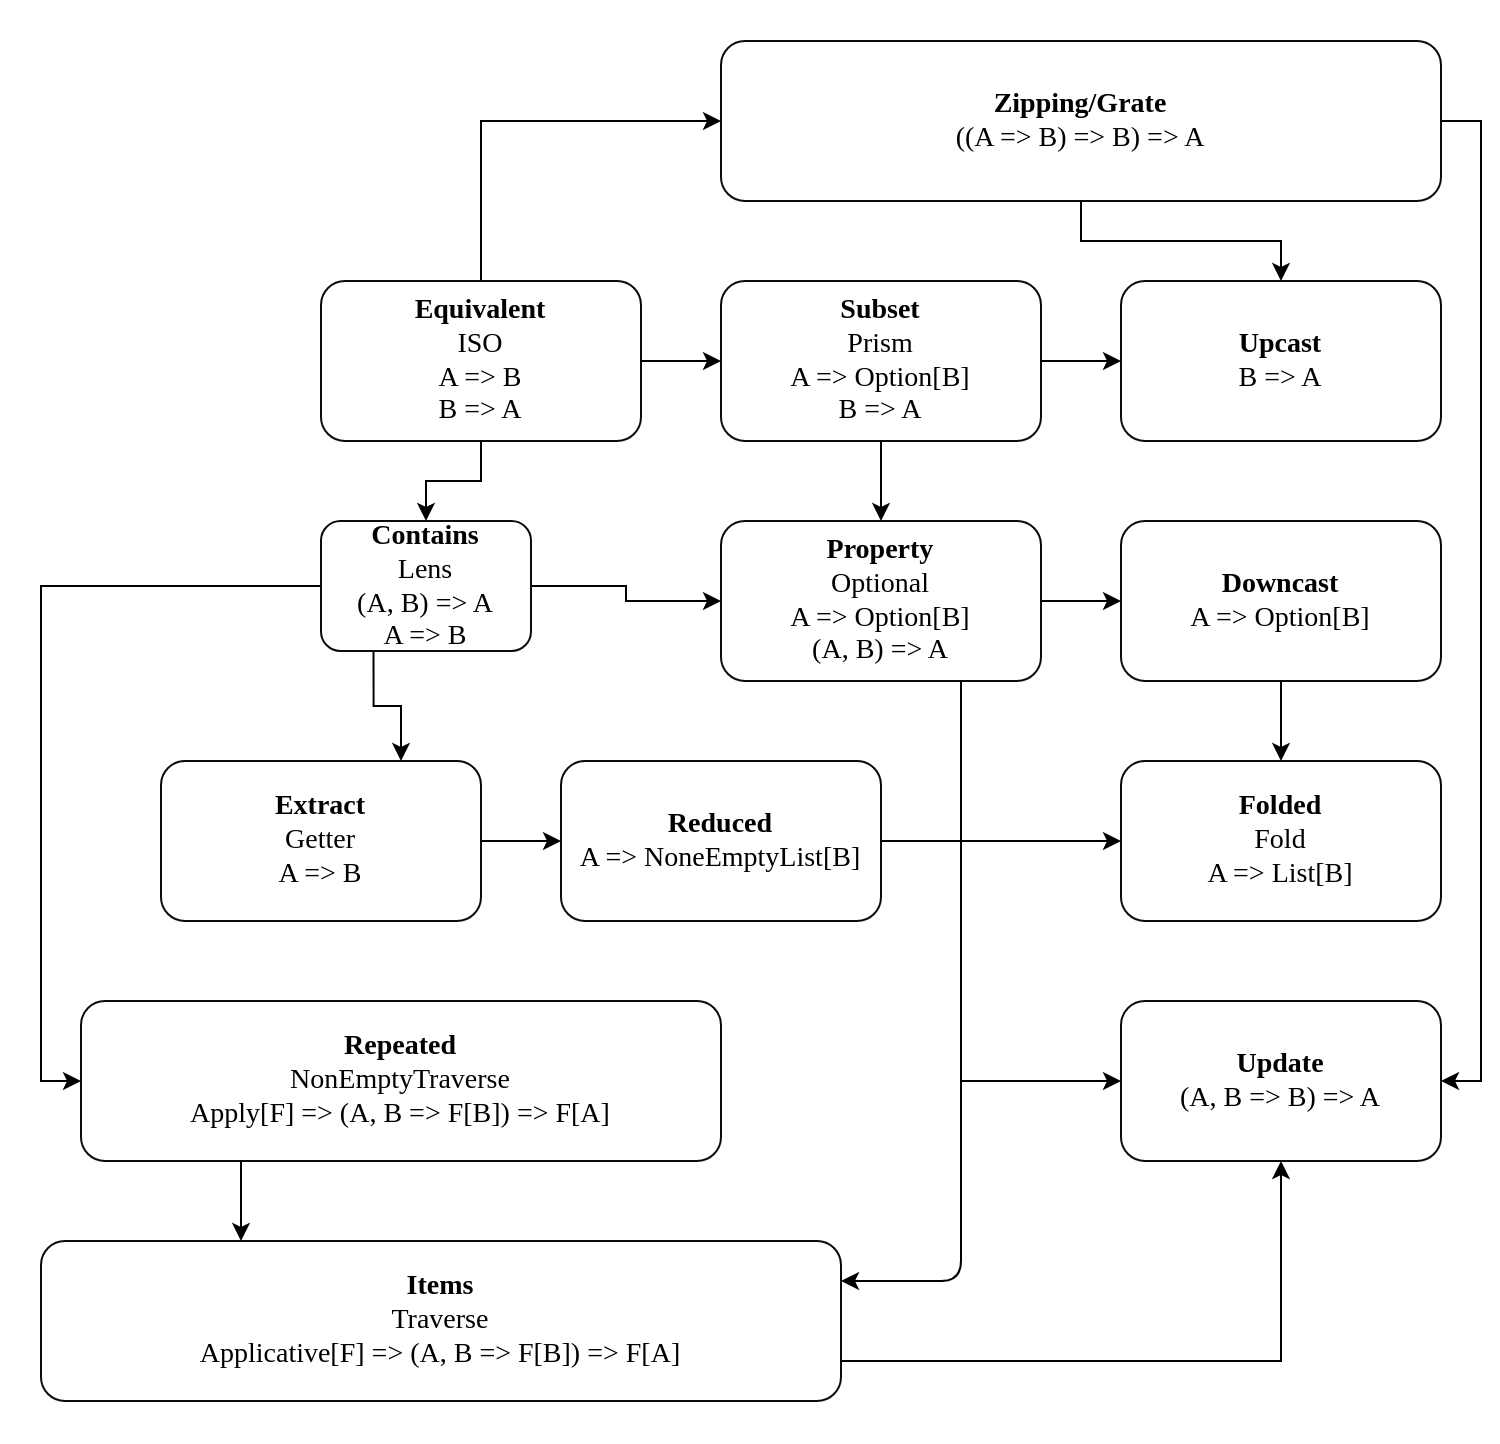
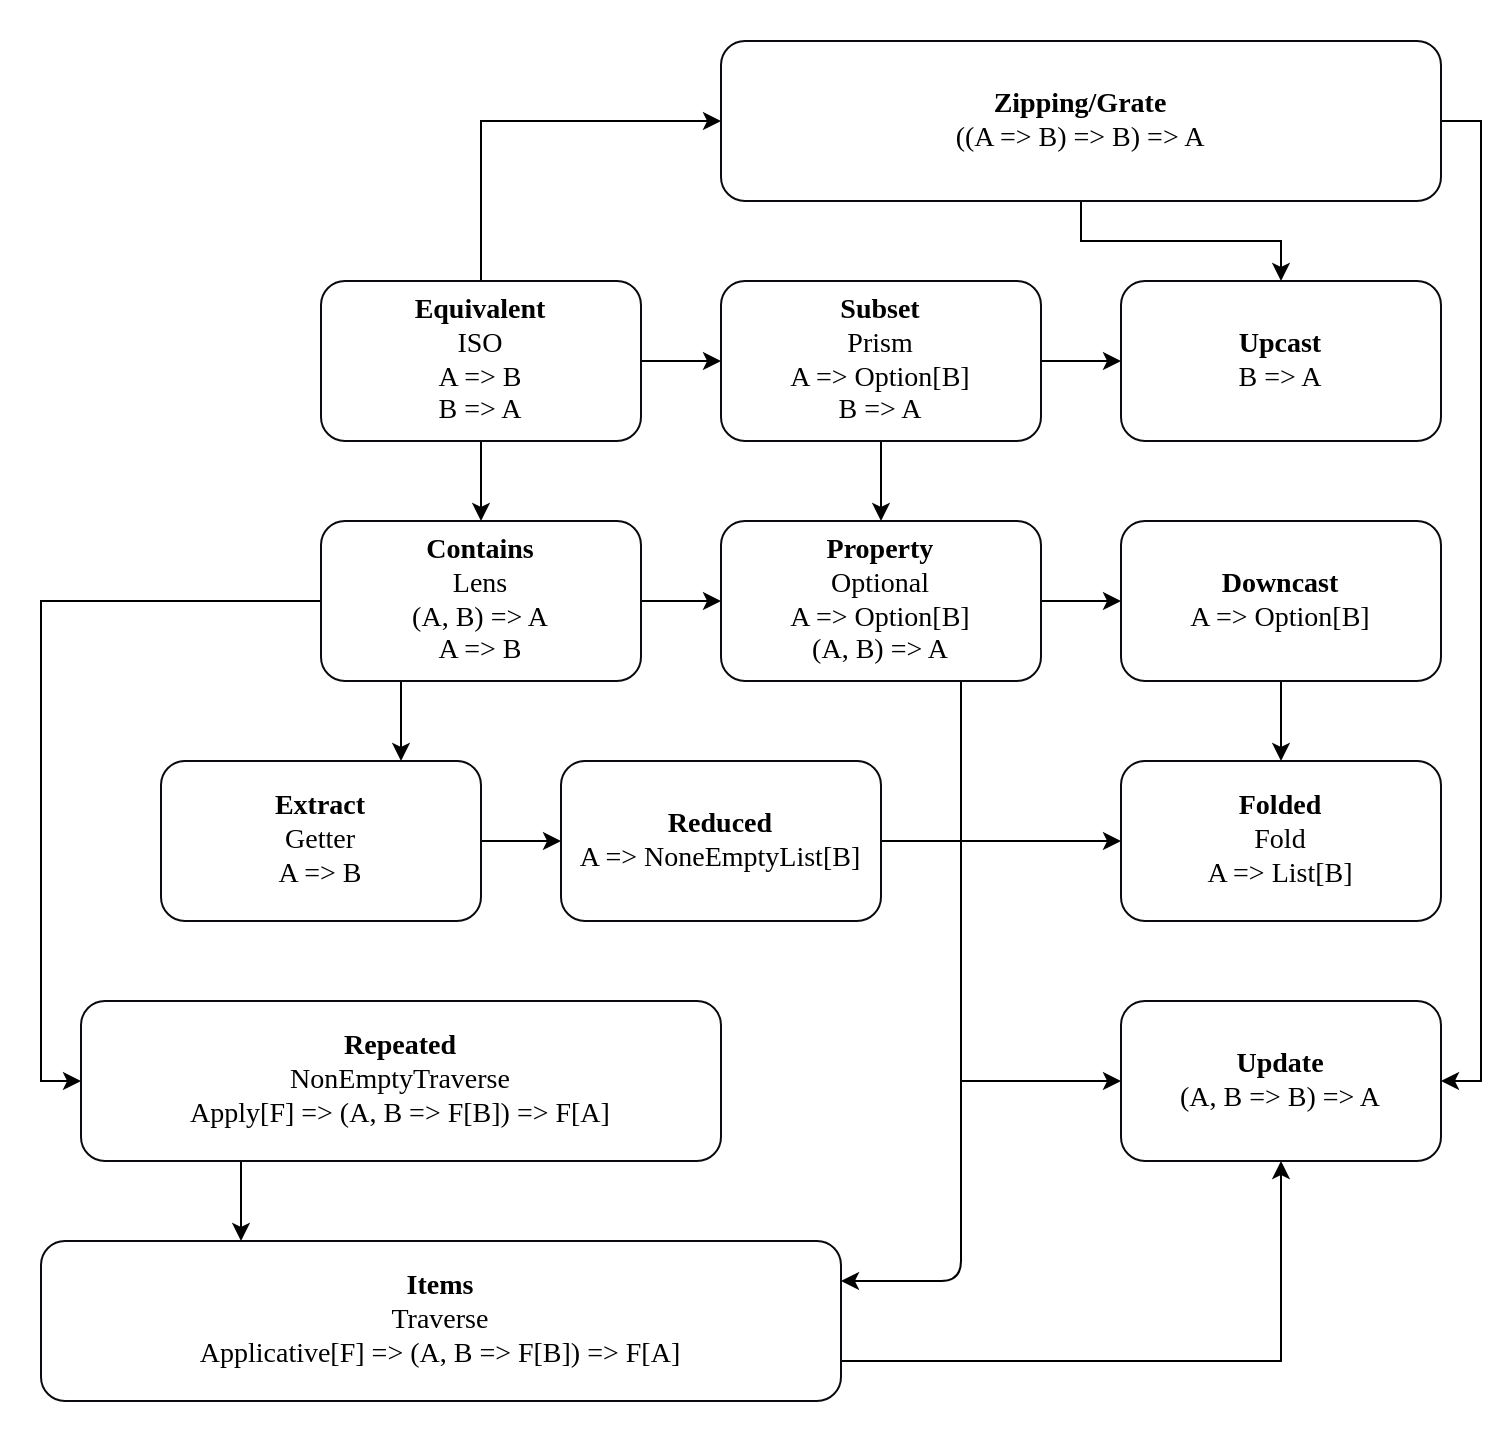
(426, 586) -> (481, 601)
